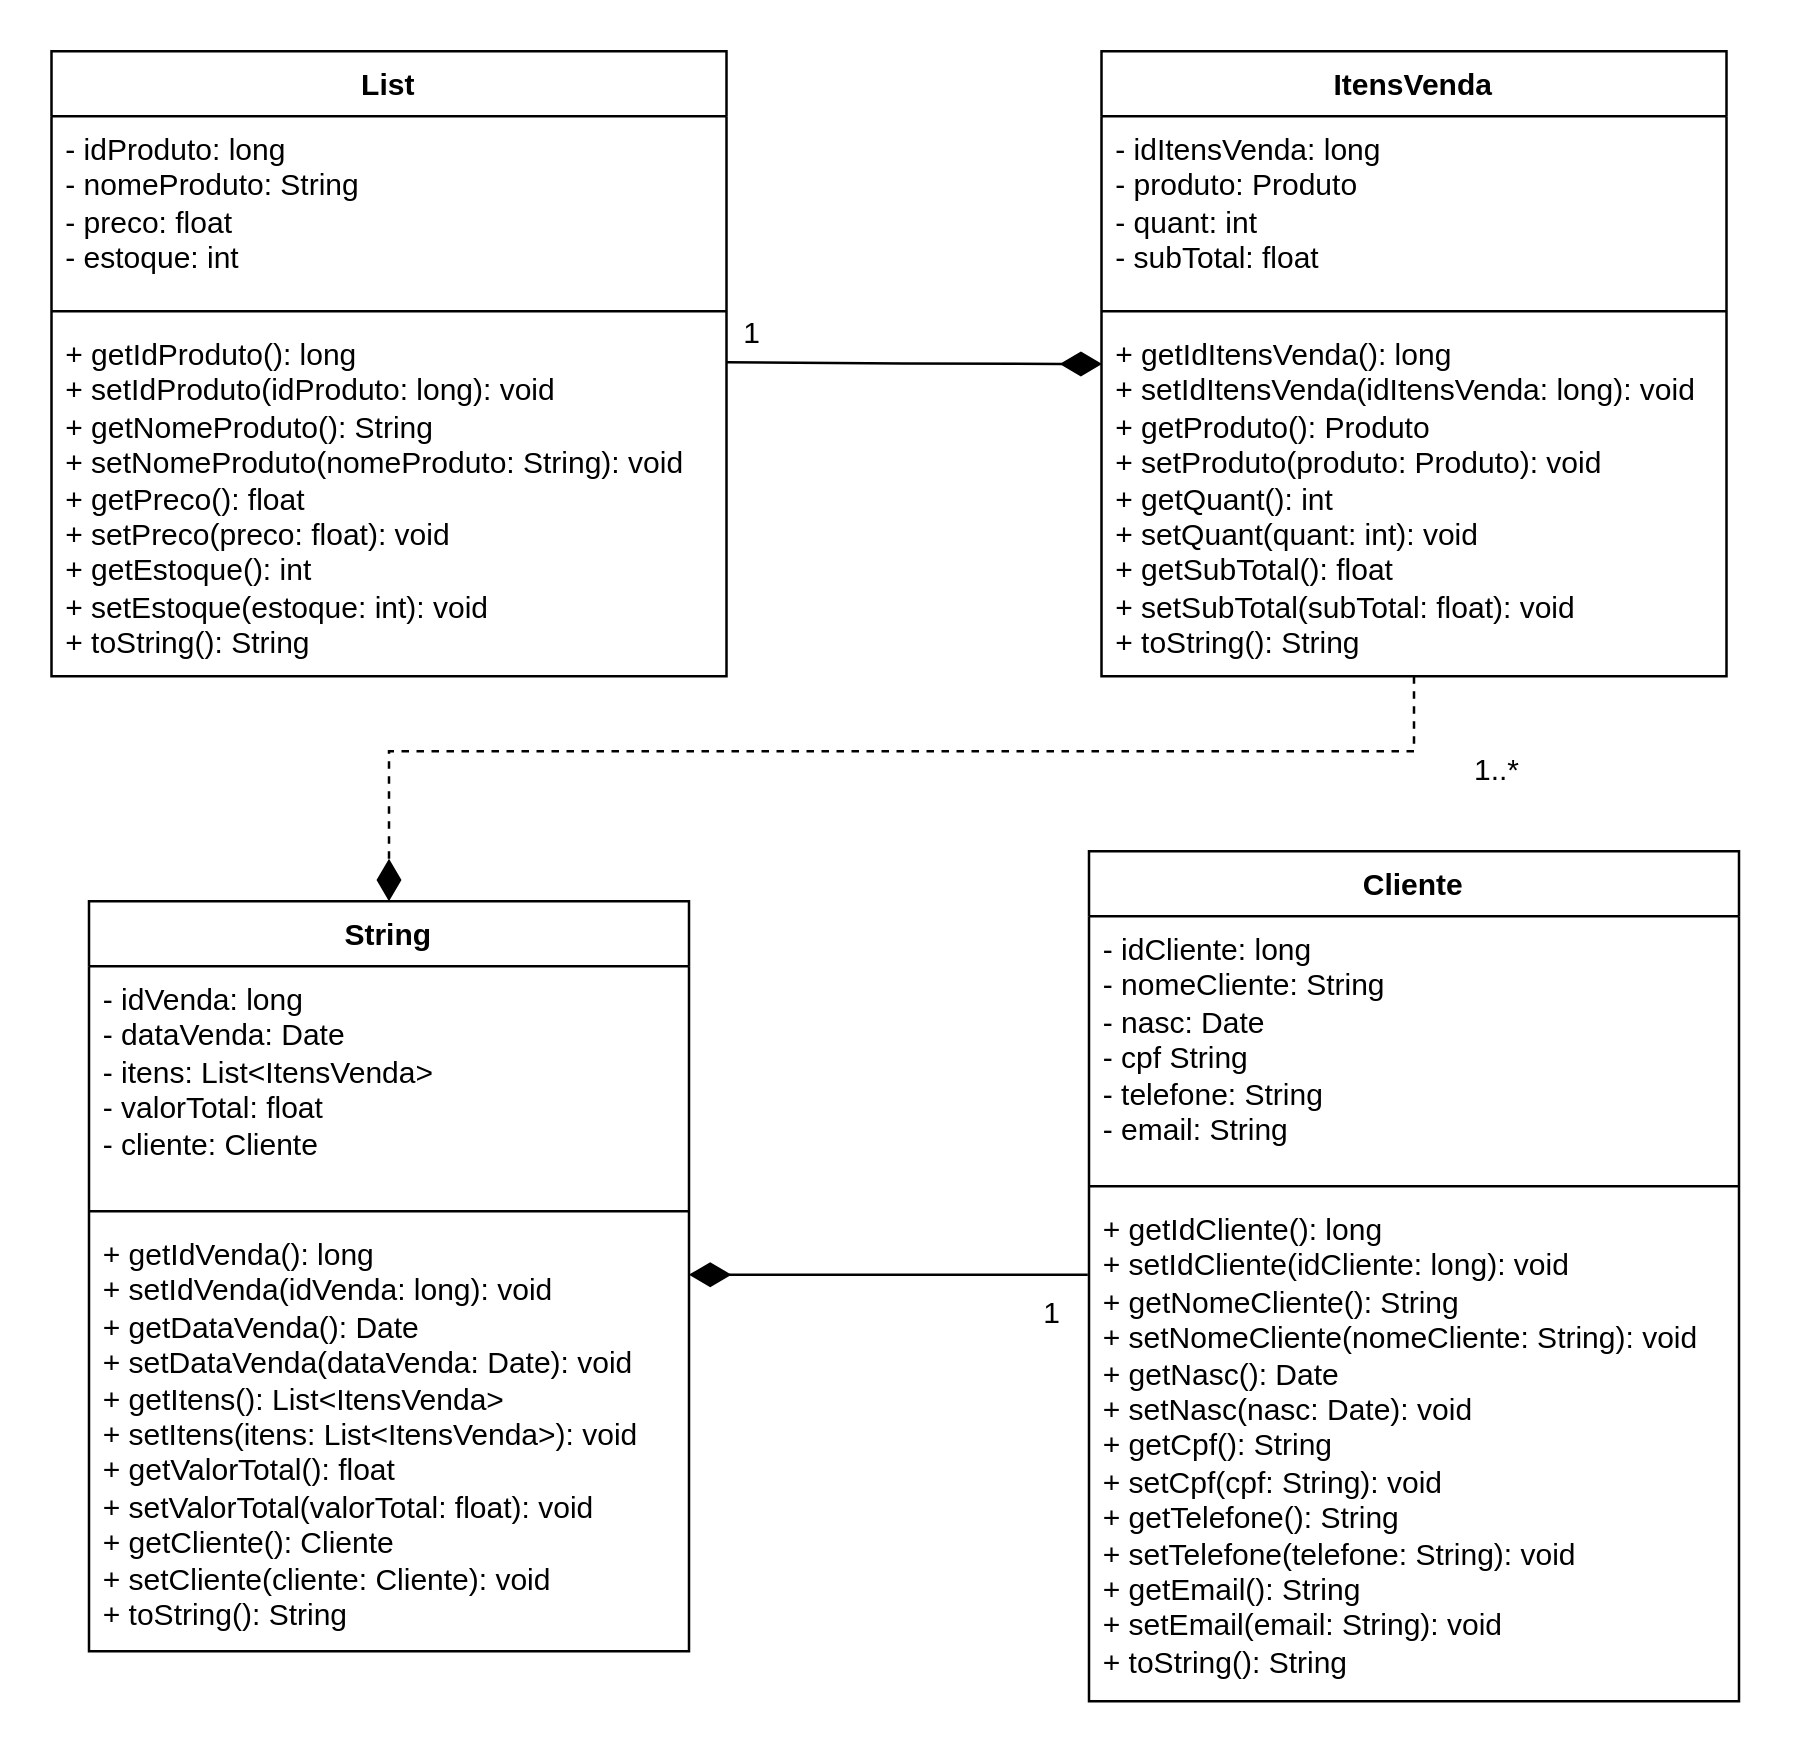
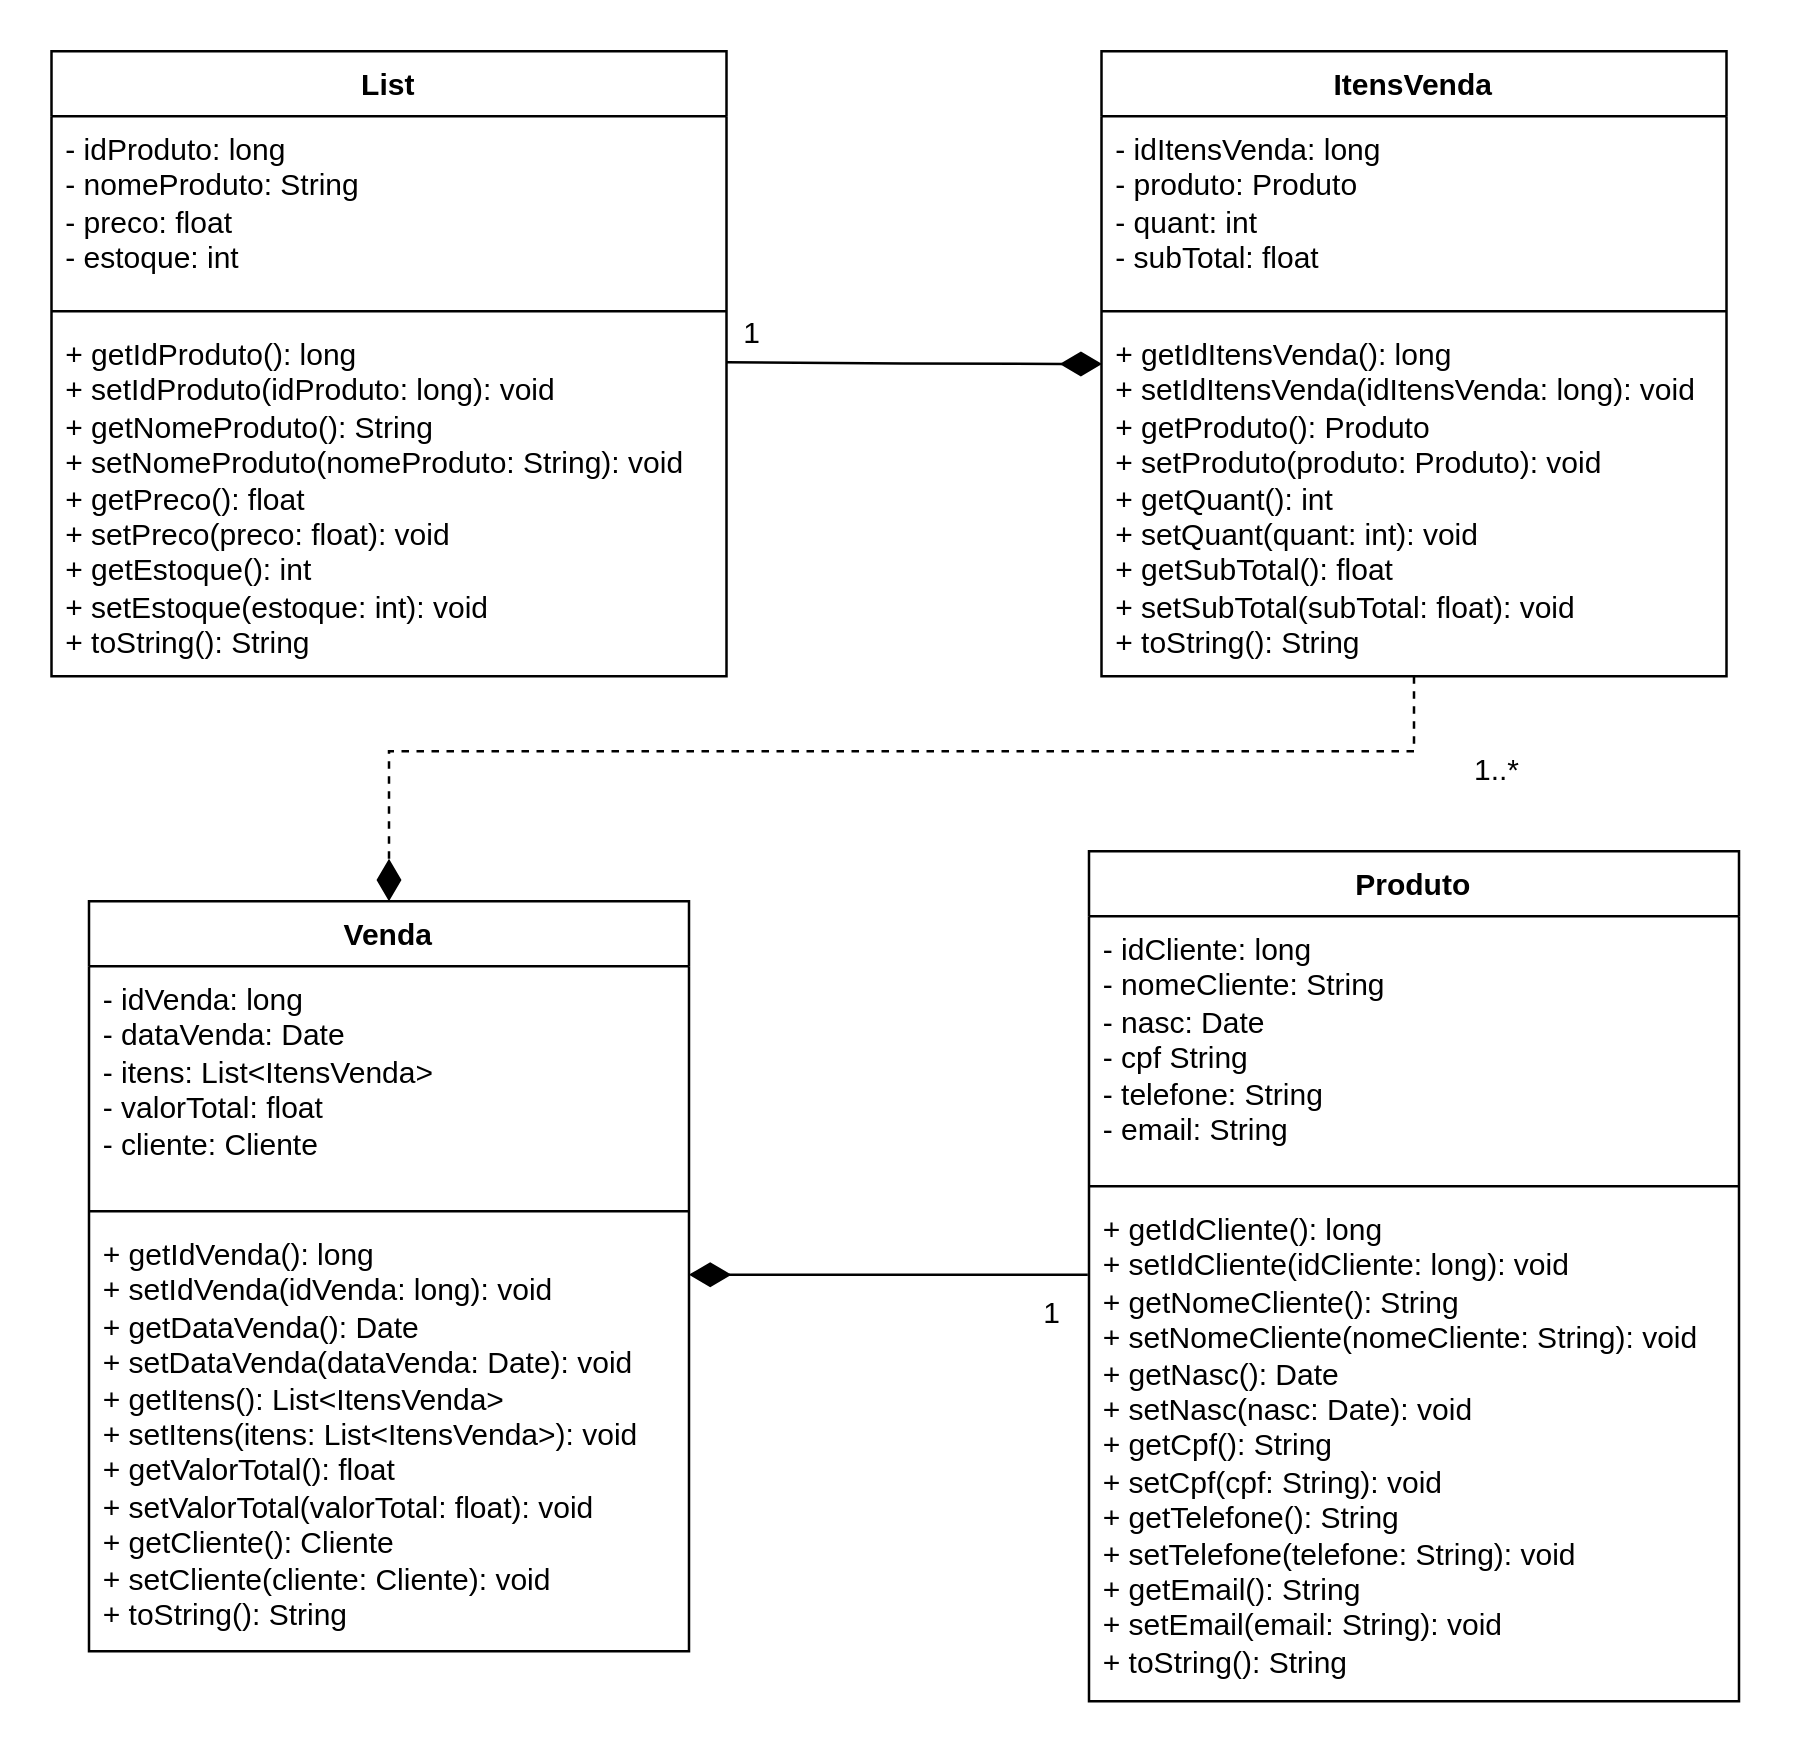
(1414, 887) -> (1414, 887)
(389, 937) -> (389, 937)
